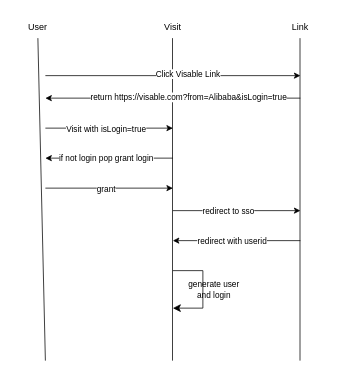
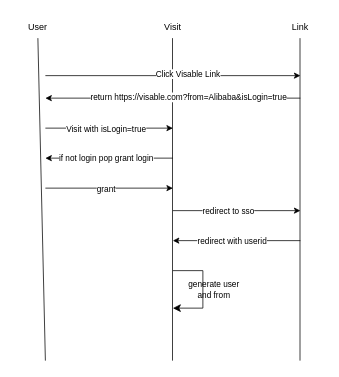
(214, 289) -> (214, 289)
